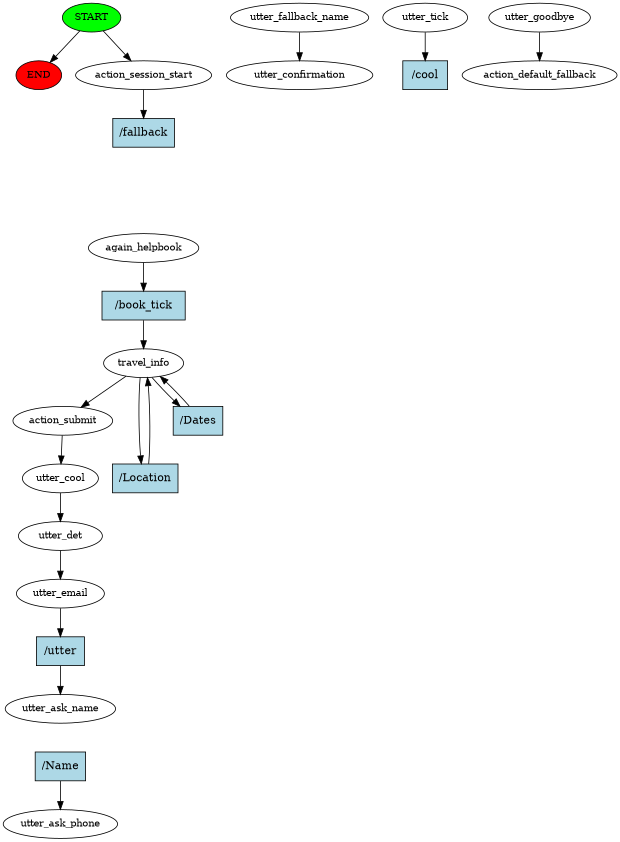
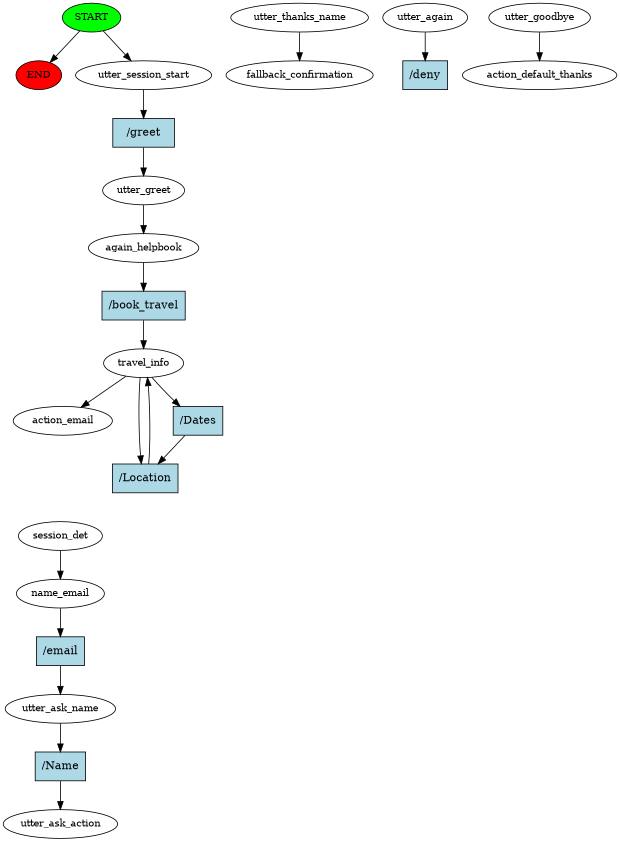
(300, 18) -> (300, 18)
(425, 18) -> (425, 18)
(144, 75) -> (144, 75)
(300, 75) -> (300, 75)
(425, 75) -> (425, 75)
(540, 75) -> (540, 75)
(144, 133) -> (144, 133)
none -> (144, 190)
(144, 306) -> (144, 306)
(178, 394) -> (174, 447)
(63, 421) -> (63, 421)
(60, 478) -> none
(60, 536) -> (60, 536)
(60, 594) -> (60, 594)
(60, 651) -> (60, 651)
none -> (60, 734)
(60, 824) -> (60, 824)
